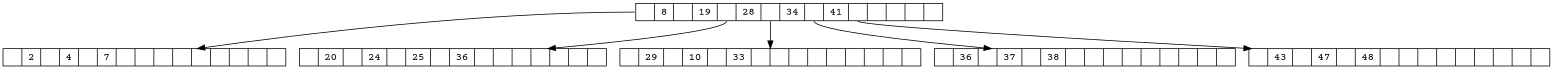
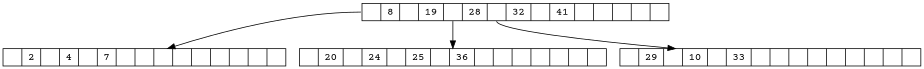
(792, 12) -> (518, 12)
(1085, 57) -> none
(1399, 57) -> none
